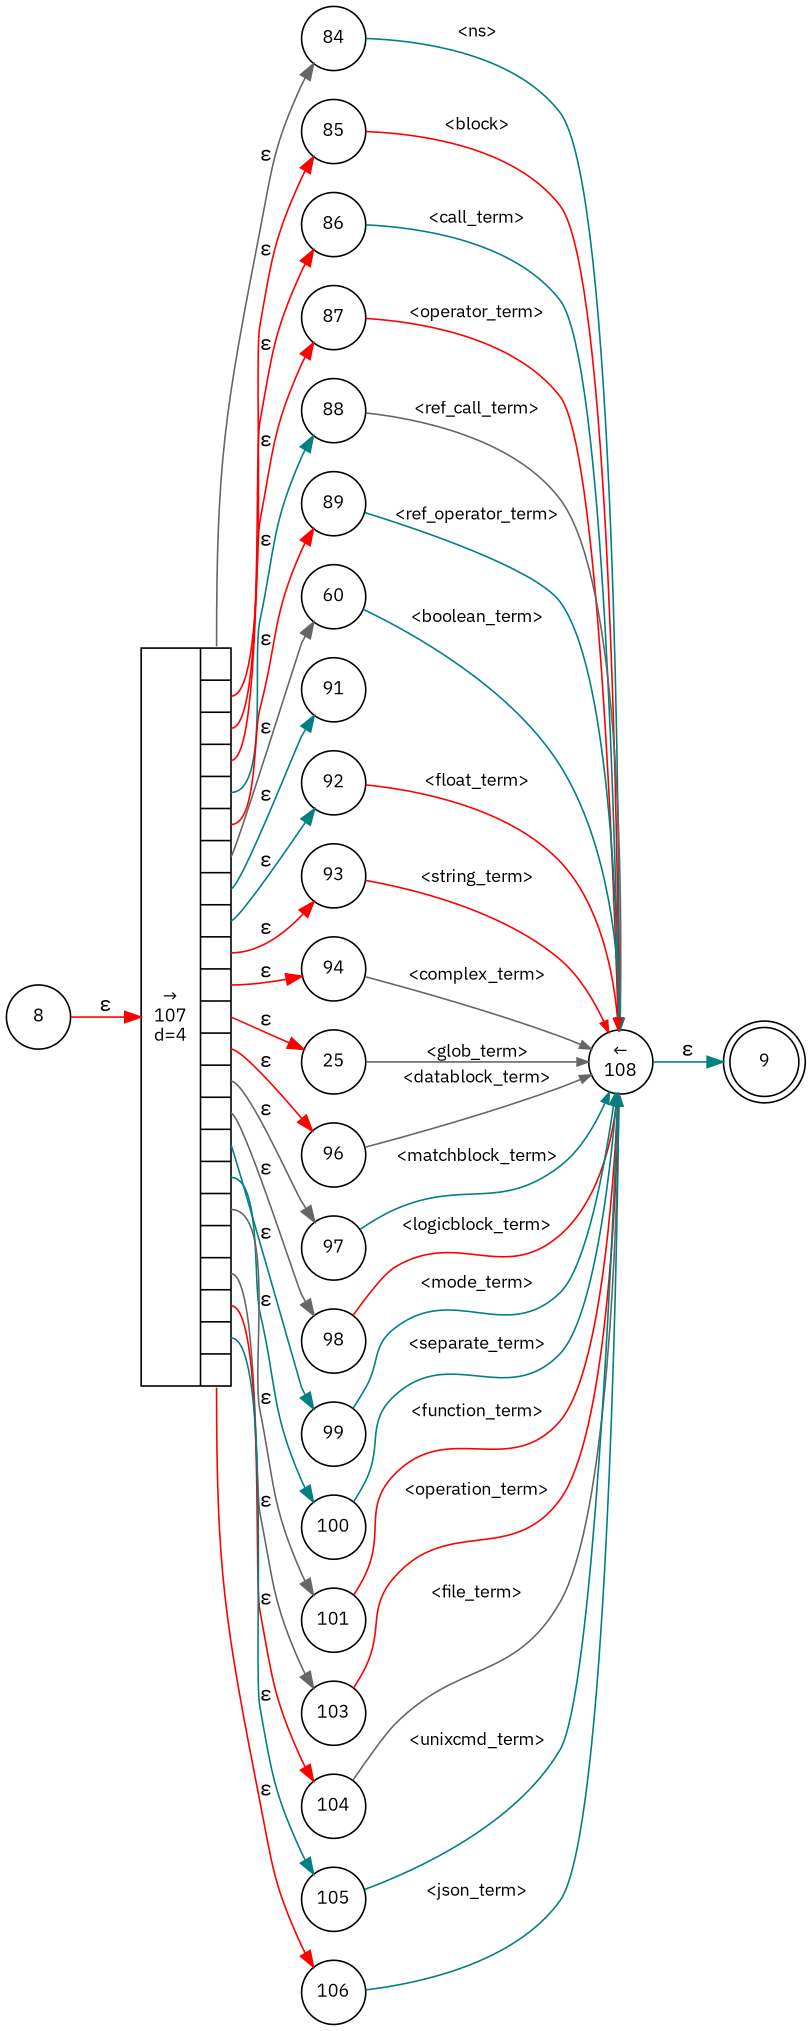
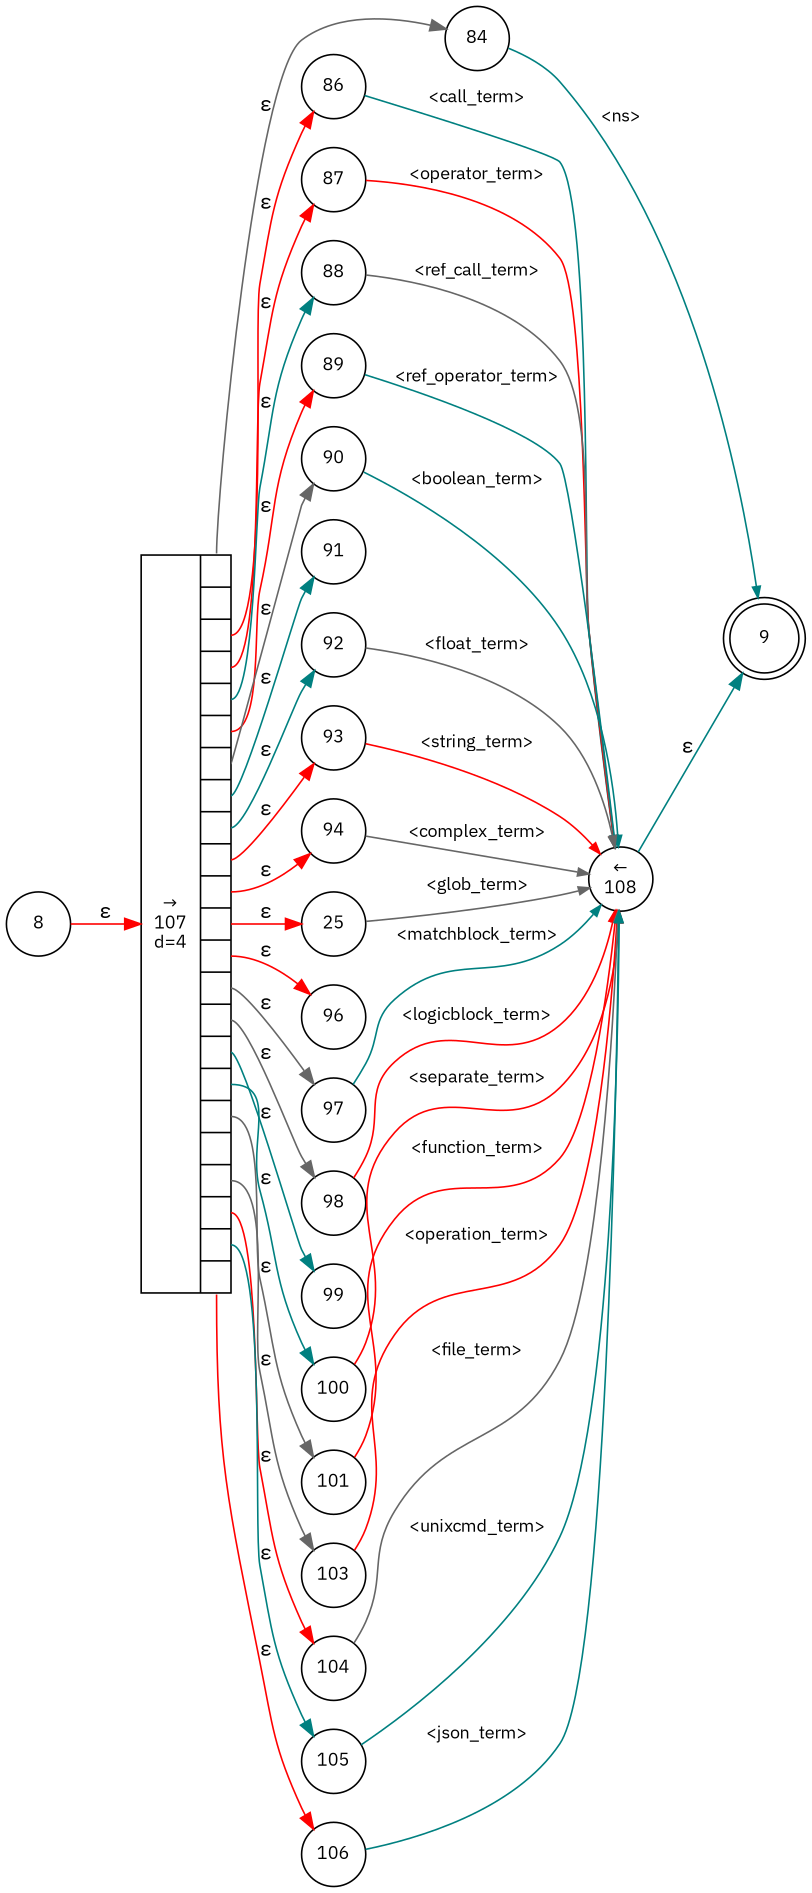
(334, 132) -> none
(597, 316) -> (680, 292)
(334, 597) -> (334, 459)
(544, 847) -> (524, 700)
(474, 1116) -> none
(530, 1310) -> none
(546, 1365) -> (444, 1108)
